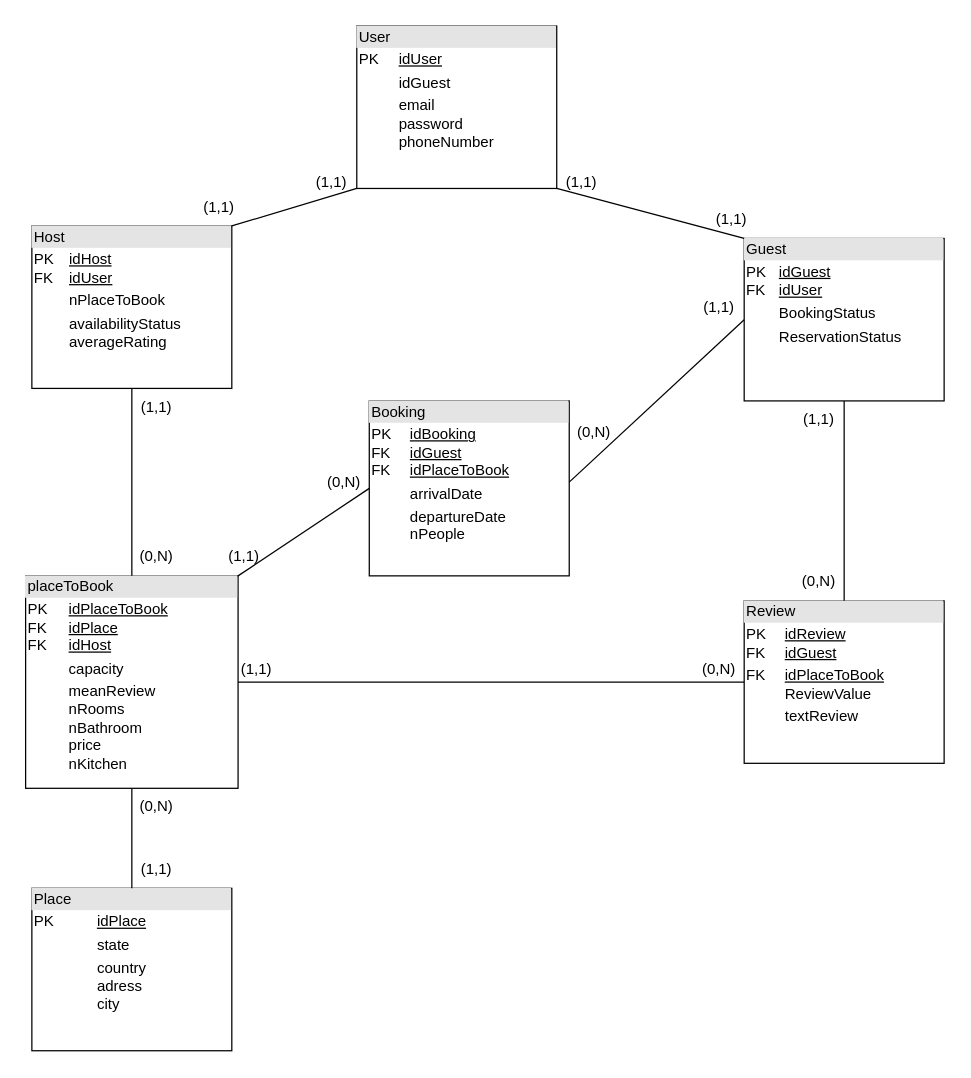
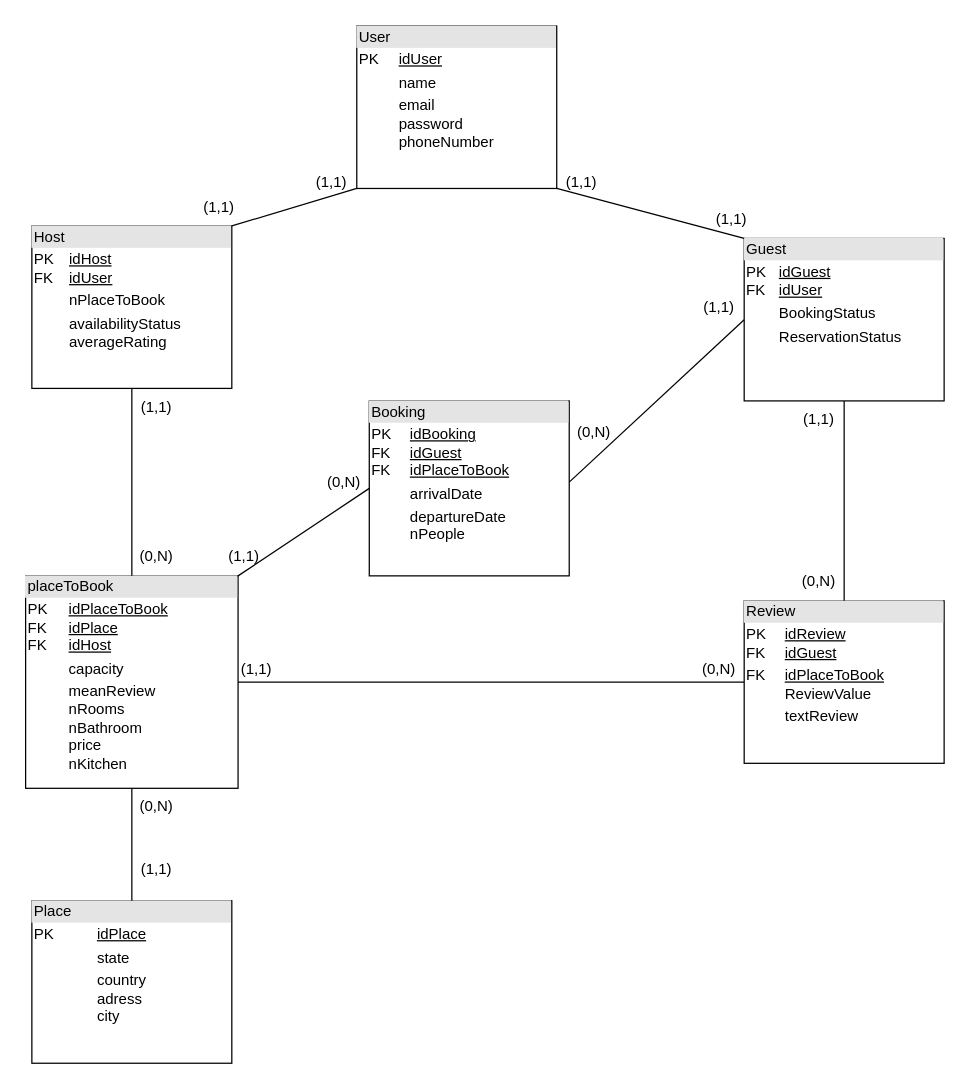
(403, 80) -> (403, 80)
(132, 969) -> (132, 982)
